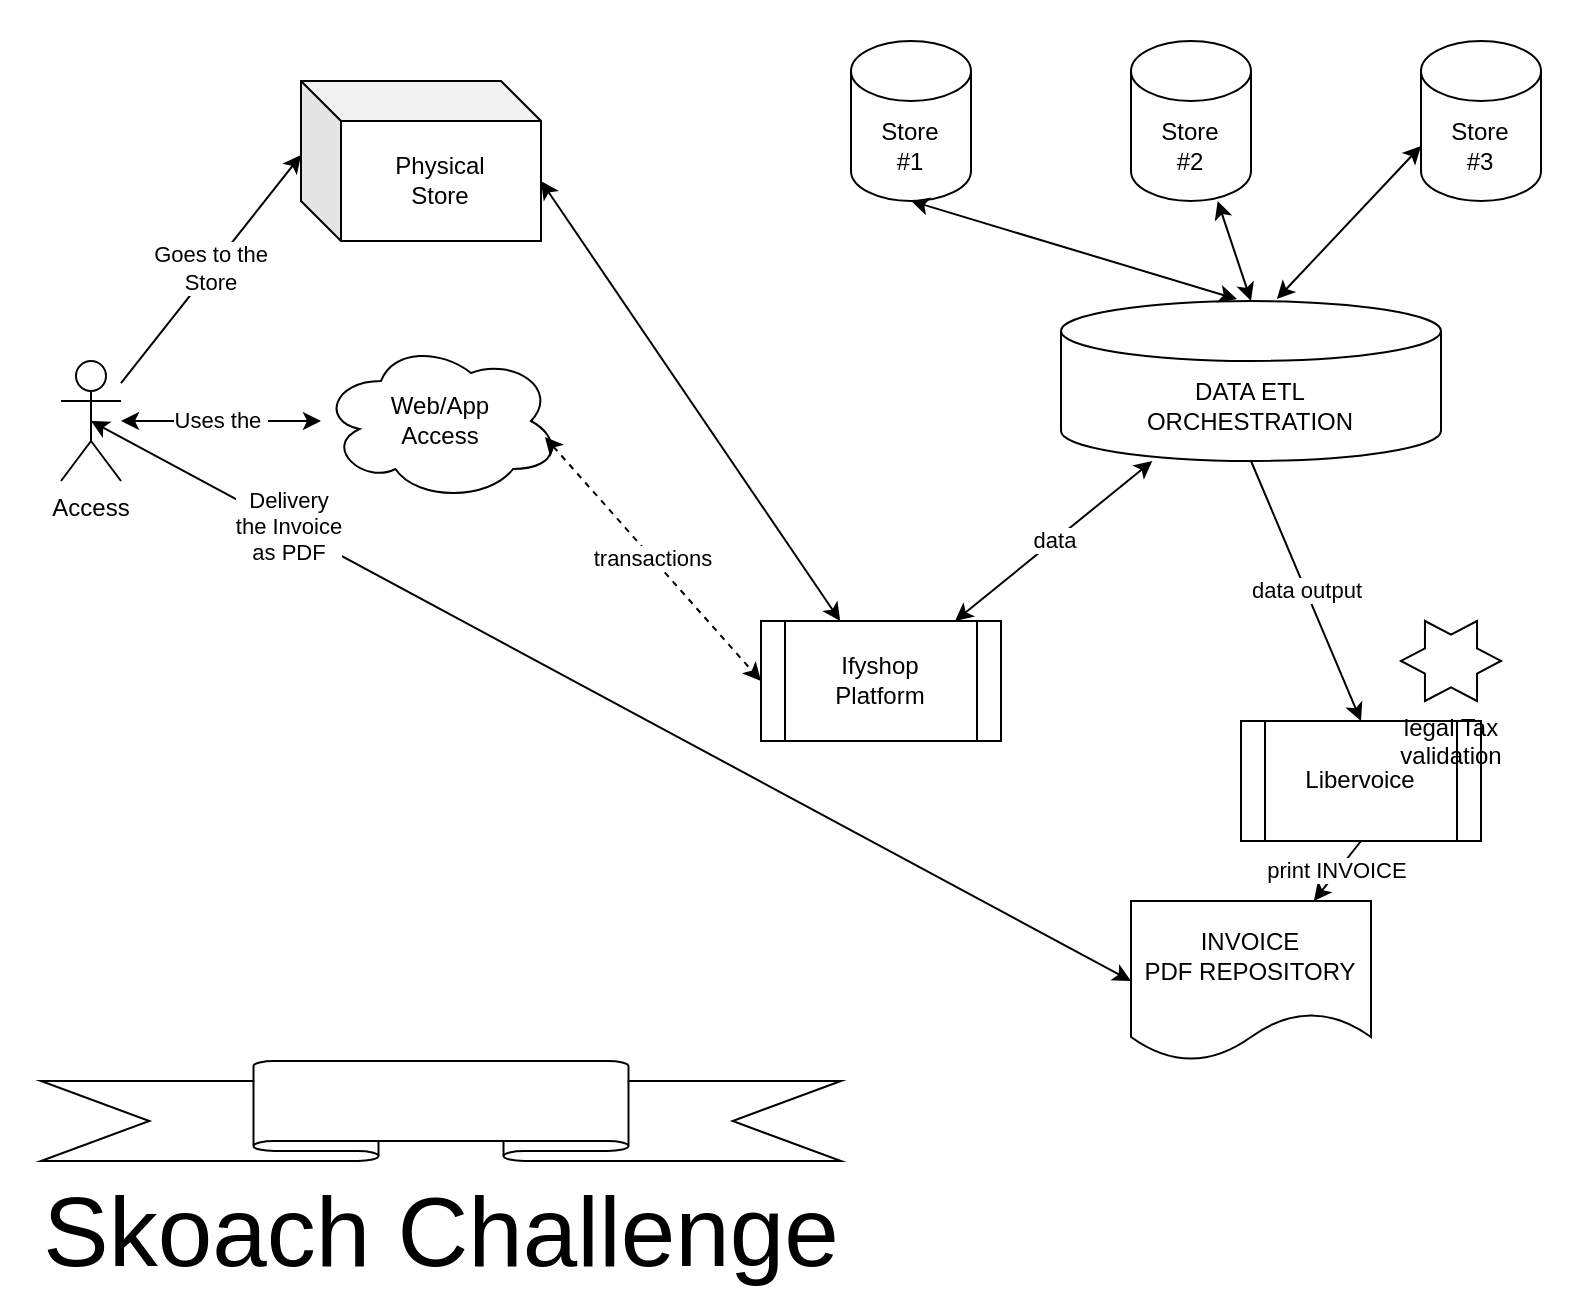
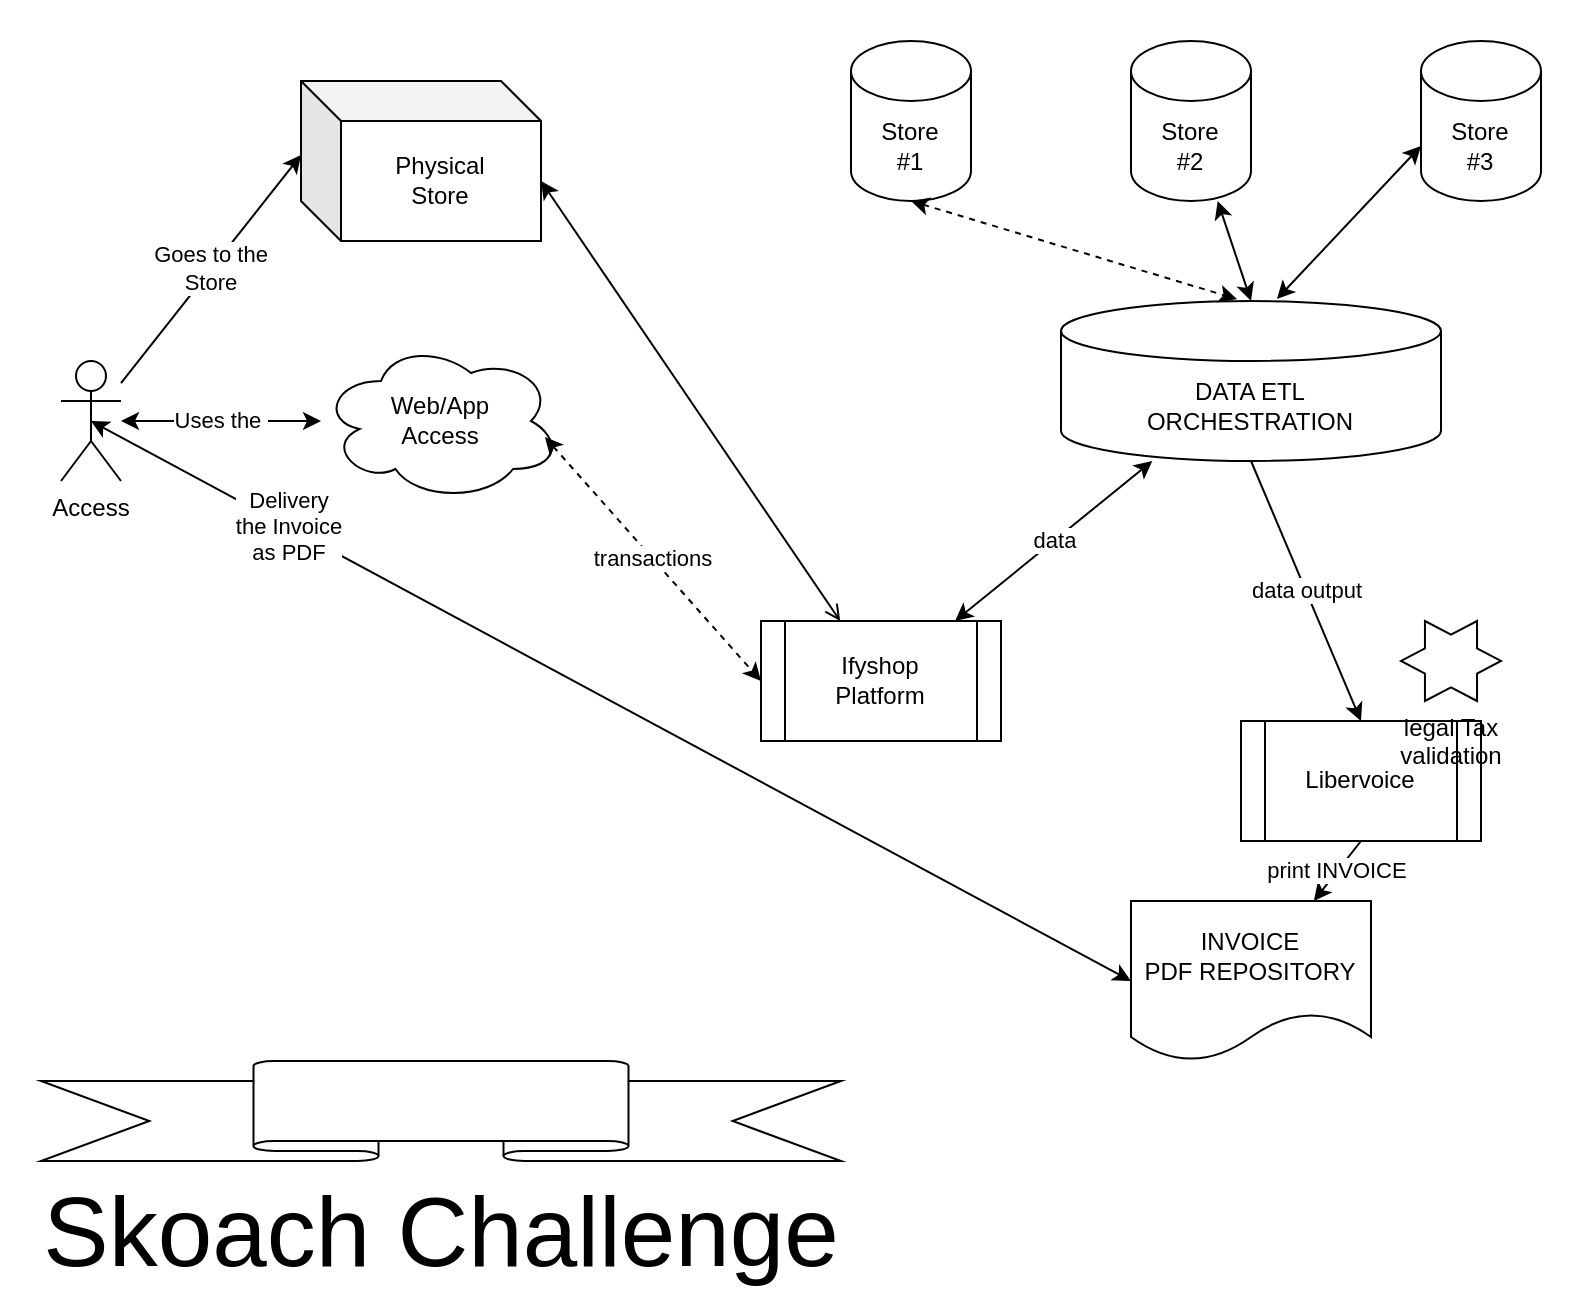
(1074, 250) -> (1074, 250)
(832, 609) -> (833, 611)
